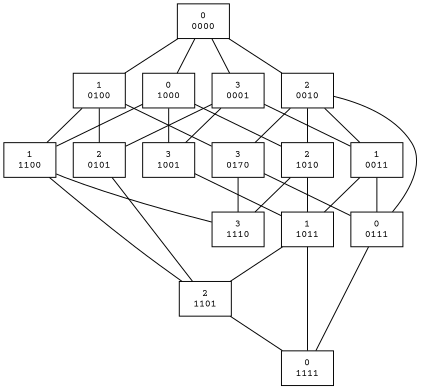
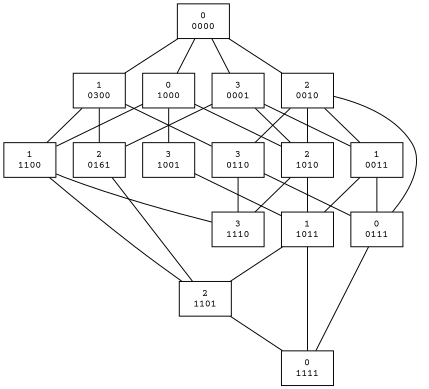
(99, 91) -> (99, 91)
(203, 125) -> (268, 121)
(99, 160) -> (99, 160)
(238, 160) -> (238, 160)
